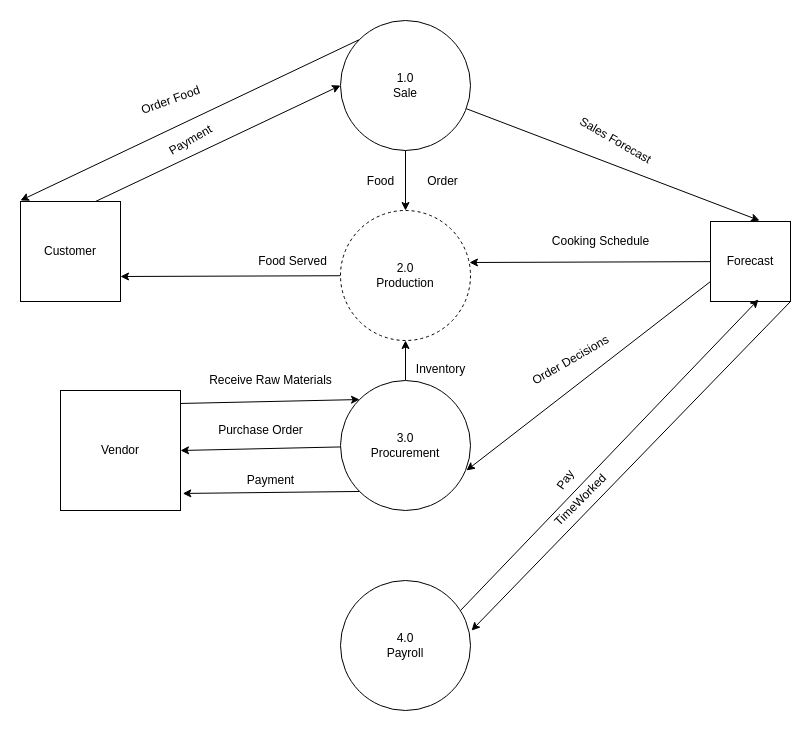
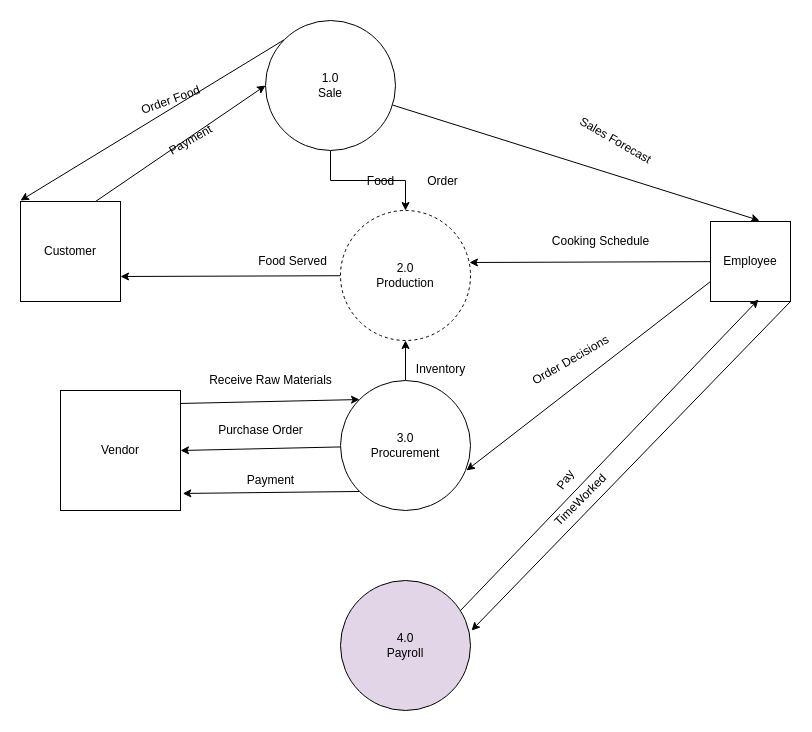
(406, 86) -> (331, 86)
(751, 262) -> (751, 262)
(406, 646) -> (406, 646)
